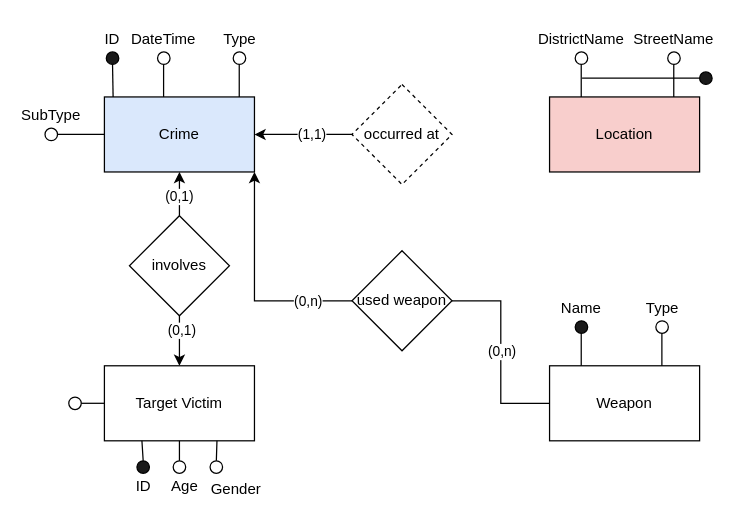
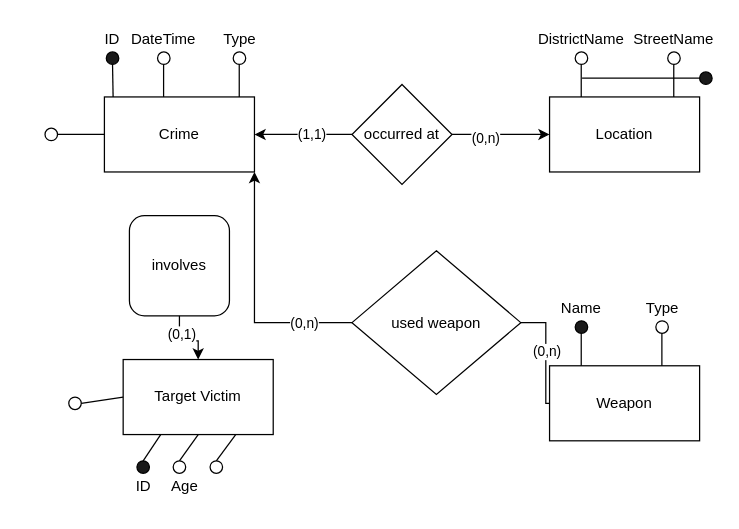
(51, 115) -> none
(179, 134) -> (179, 134)
(402, 134) -> (402, 134)
none -> (496, 134)
(624, 134) -> (624, 134)
(179, 207) -> none
(179, 266) -> (179, 266)
(402, 301) -> (436, 323)
(179, 403) -> (198, 397)
(236, 489) -> none
